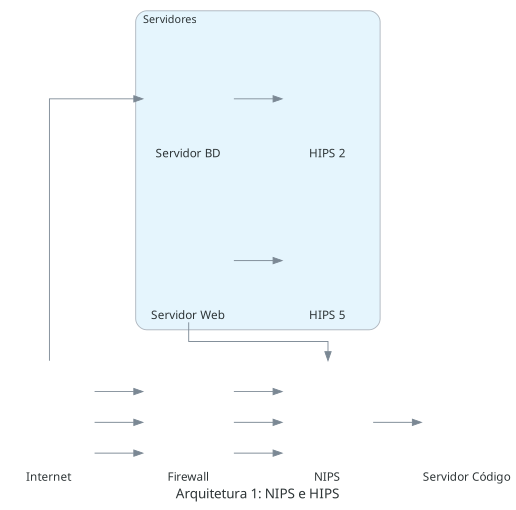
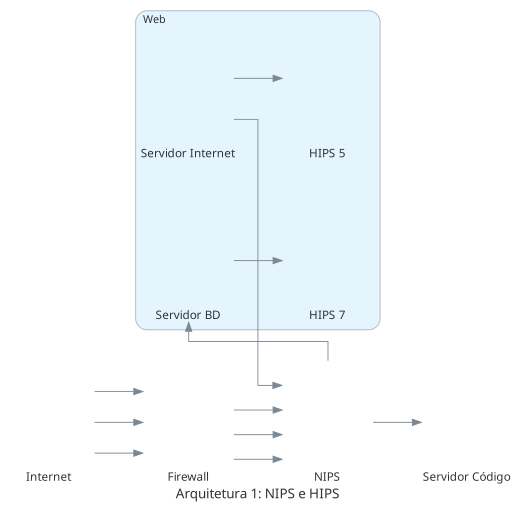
(170, 20) -> (155, 20)
(328, 99) -> (328, 261)
(49, 188) -> (267, 341)
(188, 261) -> (188, 99)
